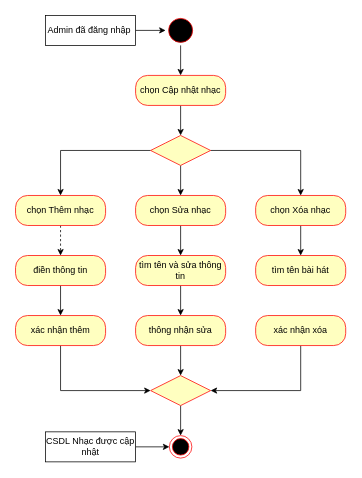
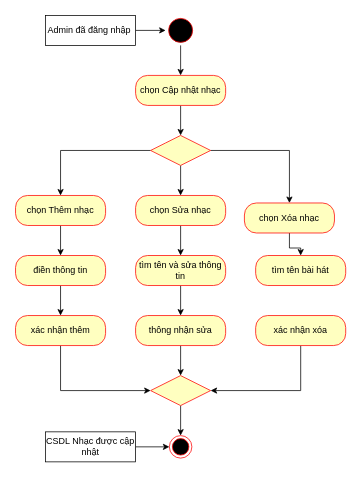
(300, 210) -> (289, 218)
(60, 237) -> (60, 237)
